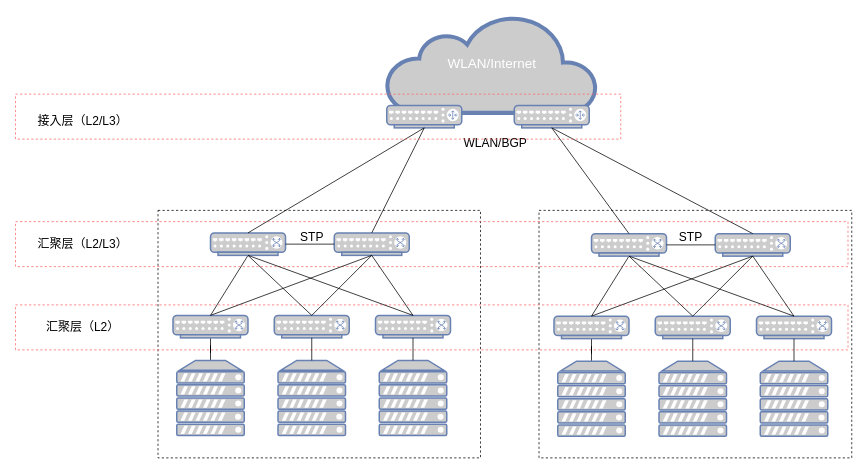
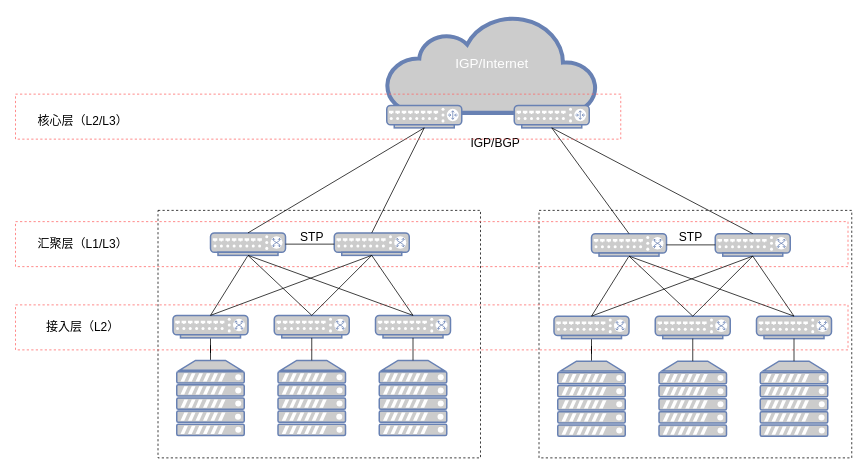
(492, 64) -> (492, 64)
(83, 120) -> (83, 120)
(495, 143) -> (495, 143)
(83, 244) -> (83, 244)
(83, 327) -> (83, 327)
